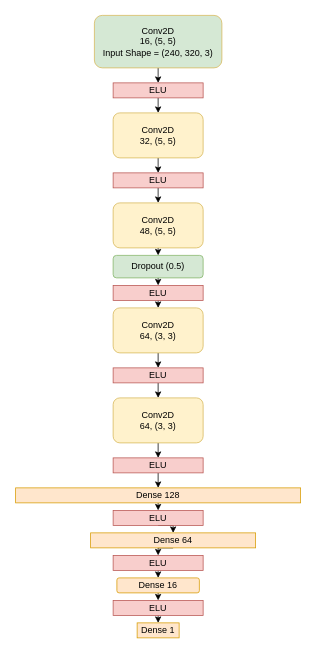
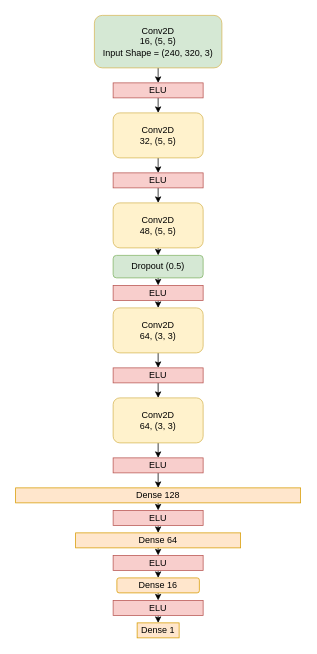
(173, 540) -> (158, 540)
